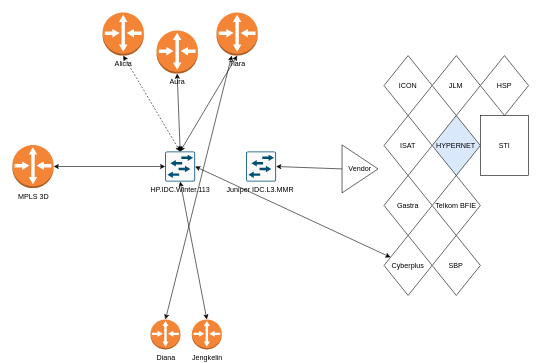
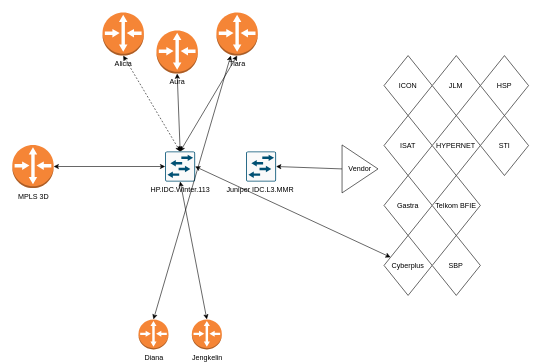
(457, 146) -> (457, 146)
(505, 146) -> (505, 146)
(166, 335) -> (154, 335)
